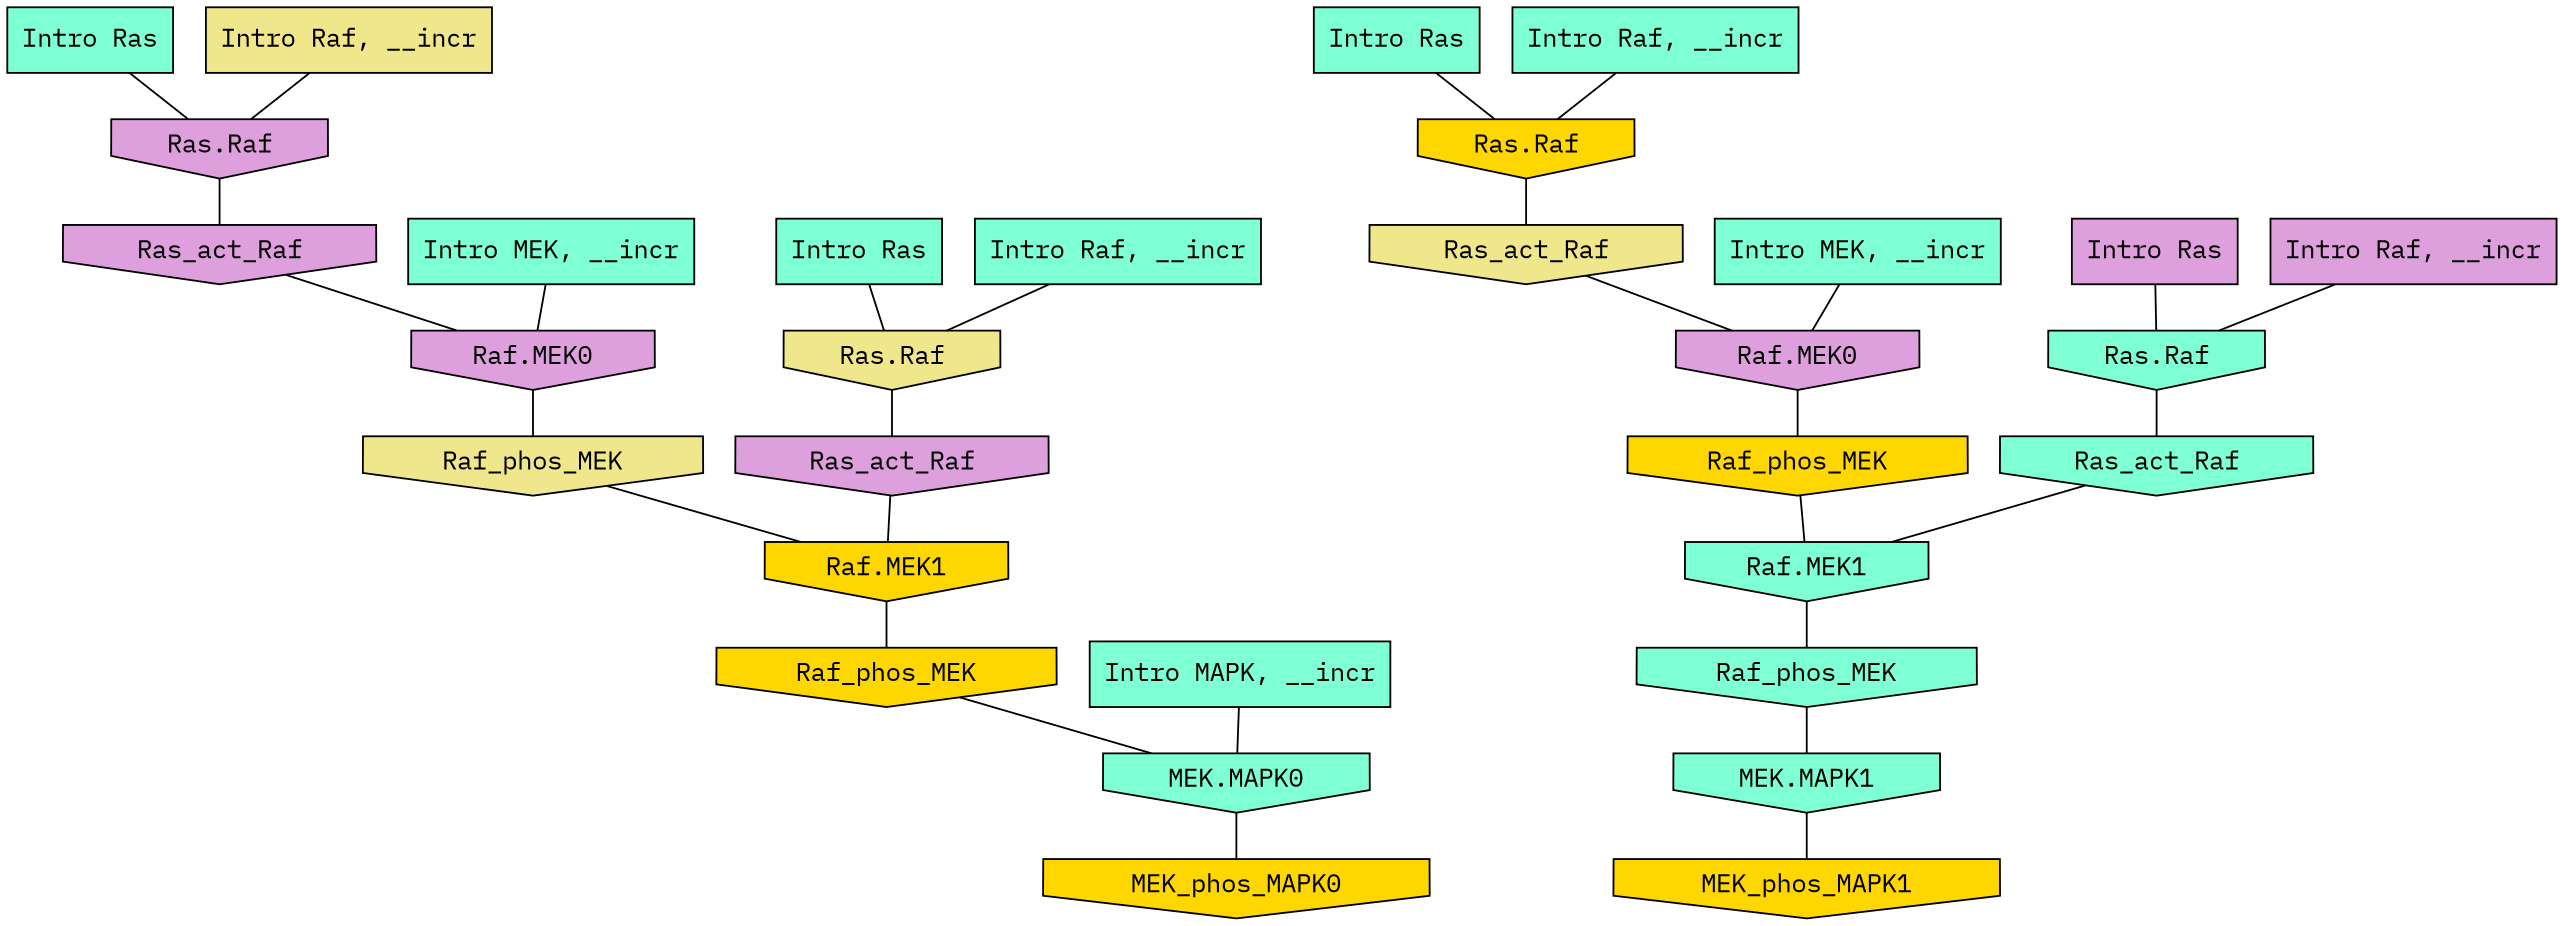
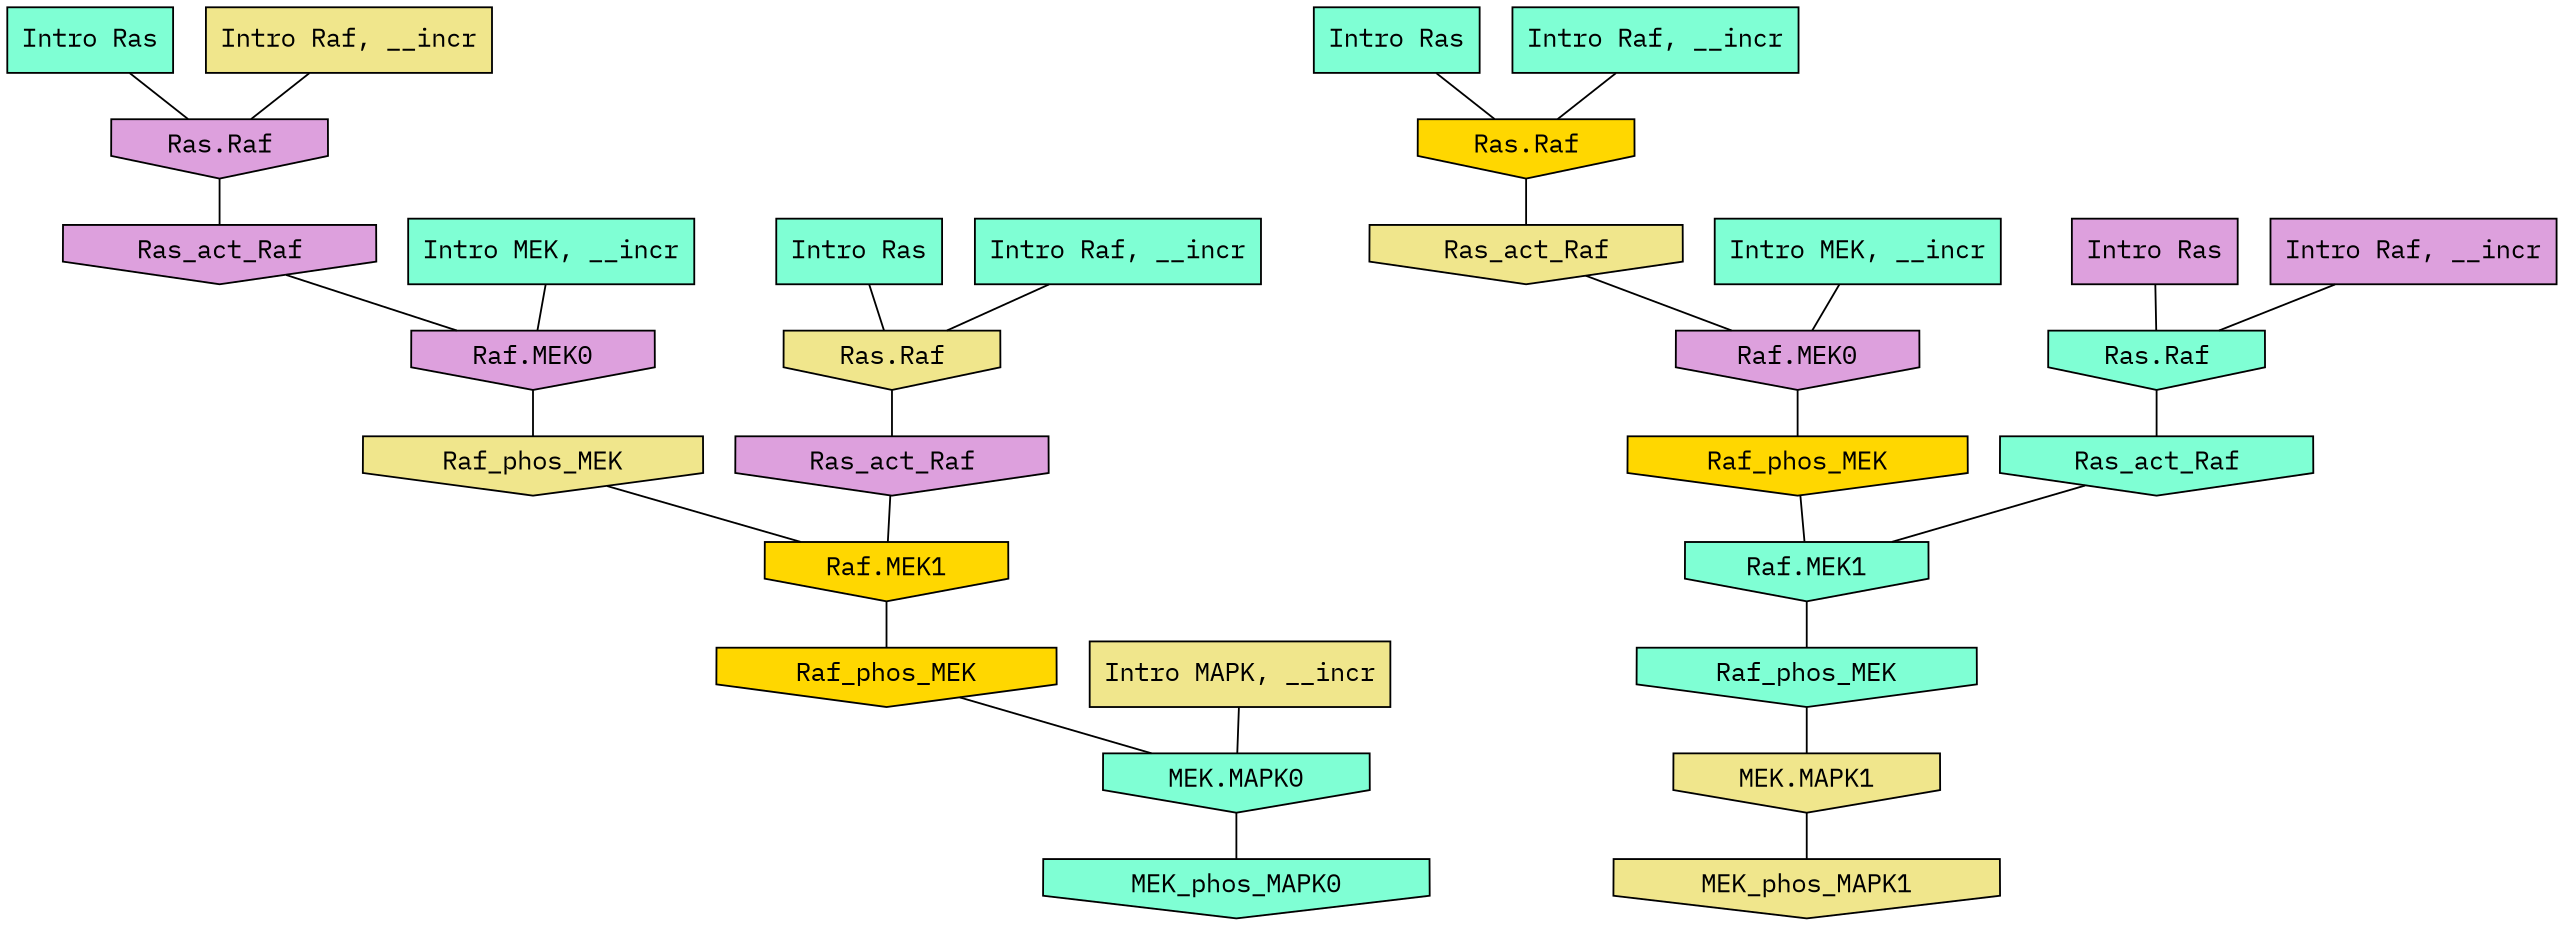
(1240, 674) -> (1240, 674)
(1807, 780) -> (1807, 780)
(1236, 886) -> (1236, 886)
(1807, 886) -> (1807, 886)
